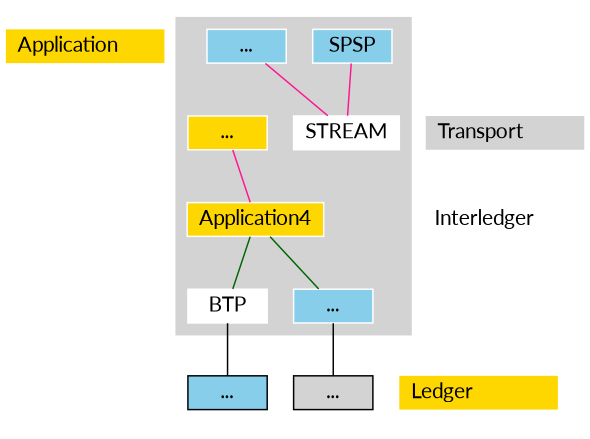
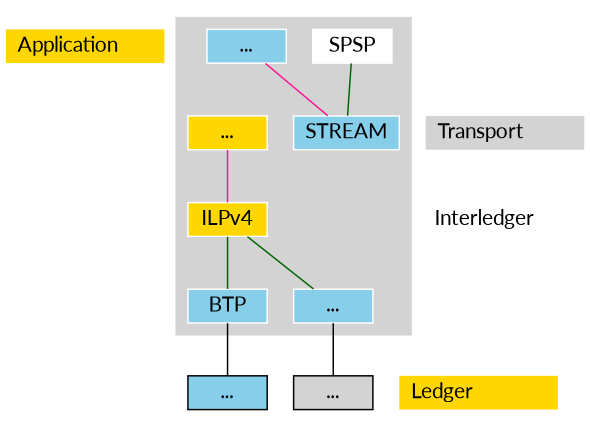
(352, 46) -> (352, 46)
(349, 90) -> (349, 90)
(346, 133) -> (346, 133)
(255, 219) -> (228, 219)
(228, 306) -> (228, 306)
